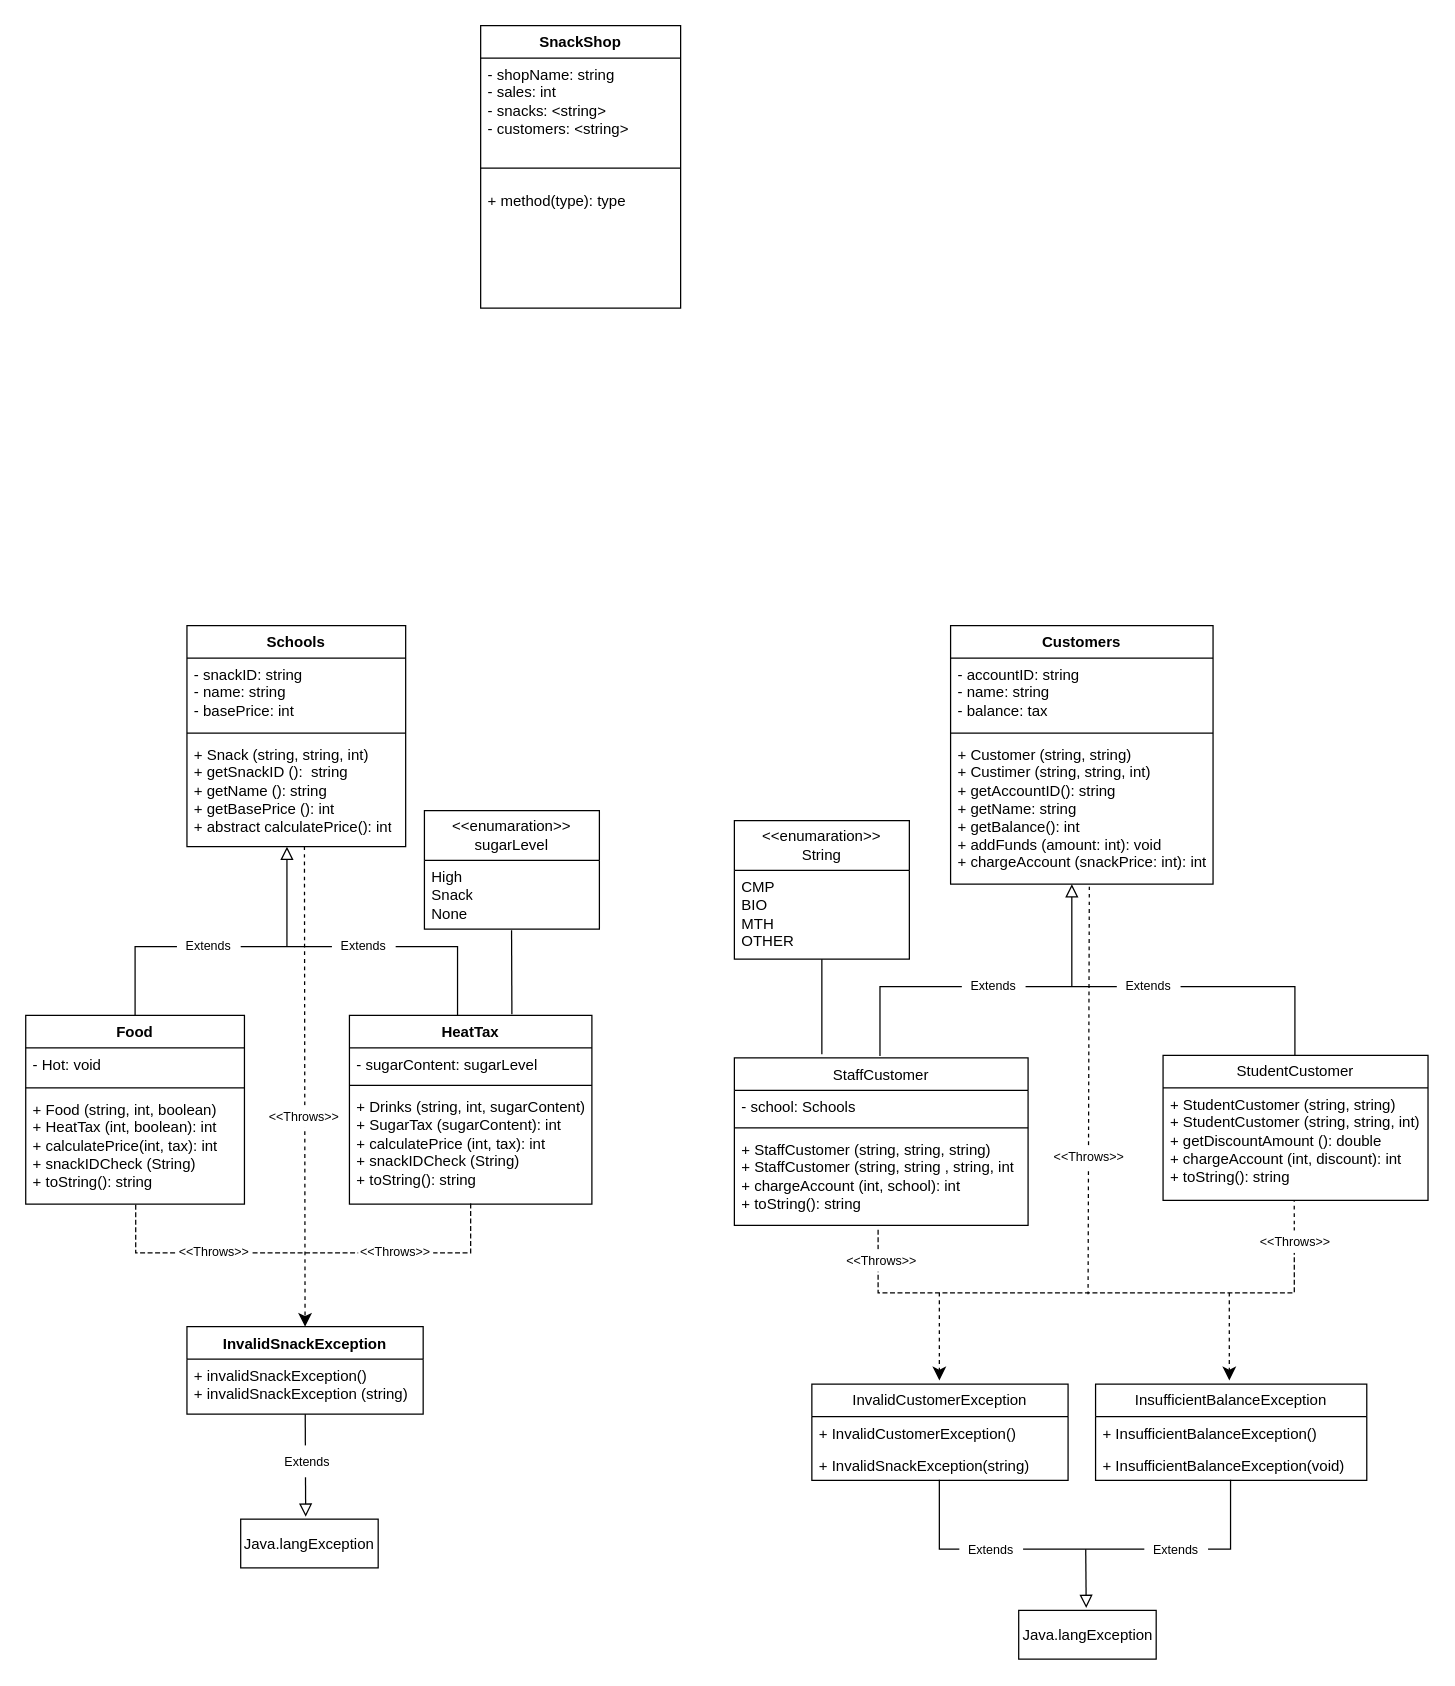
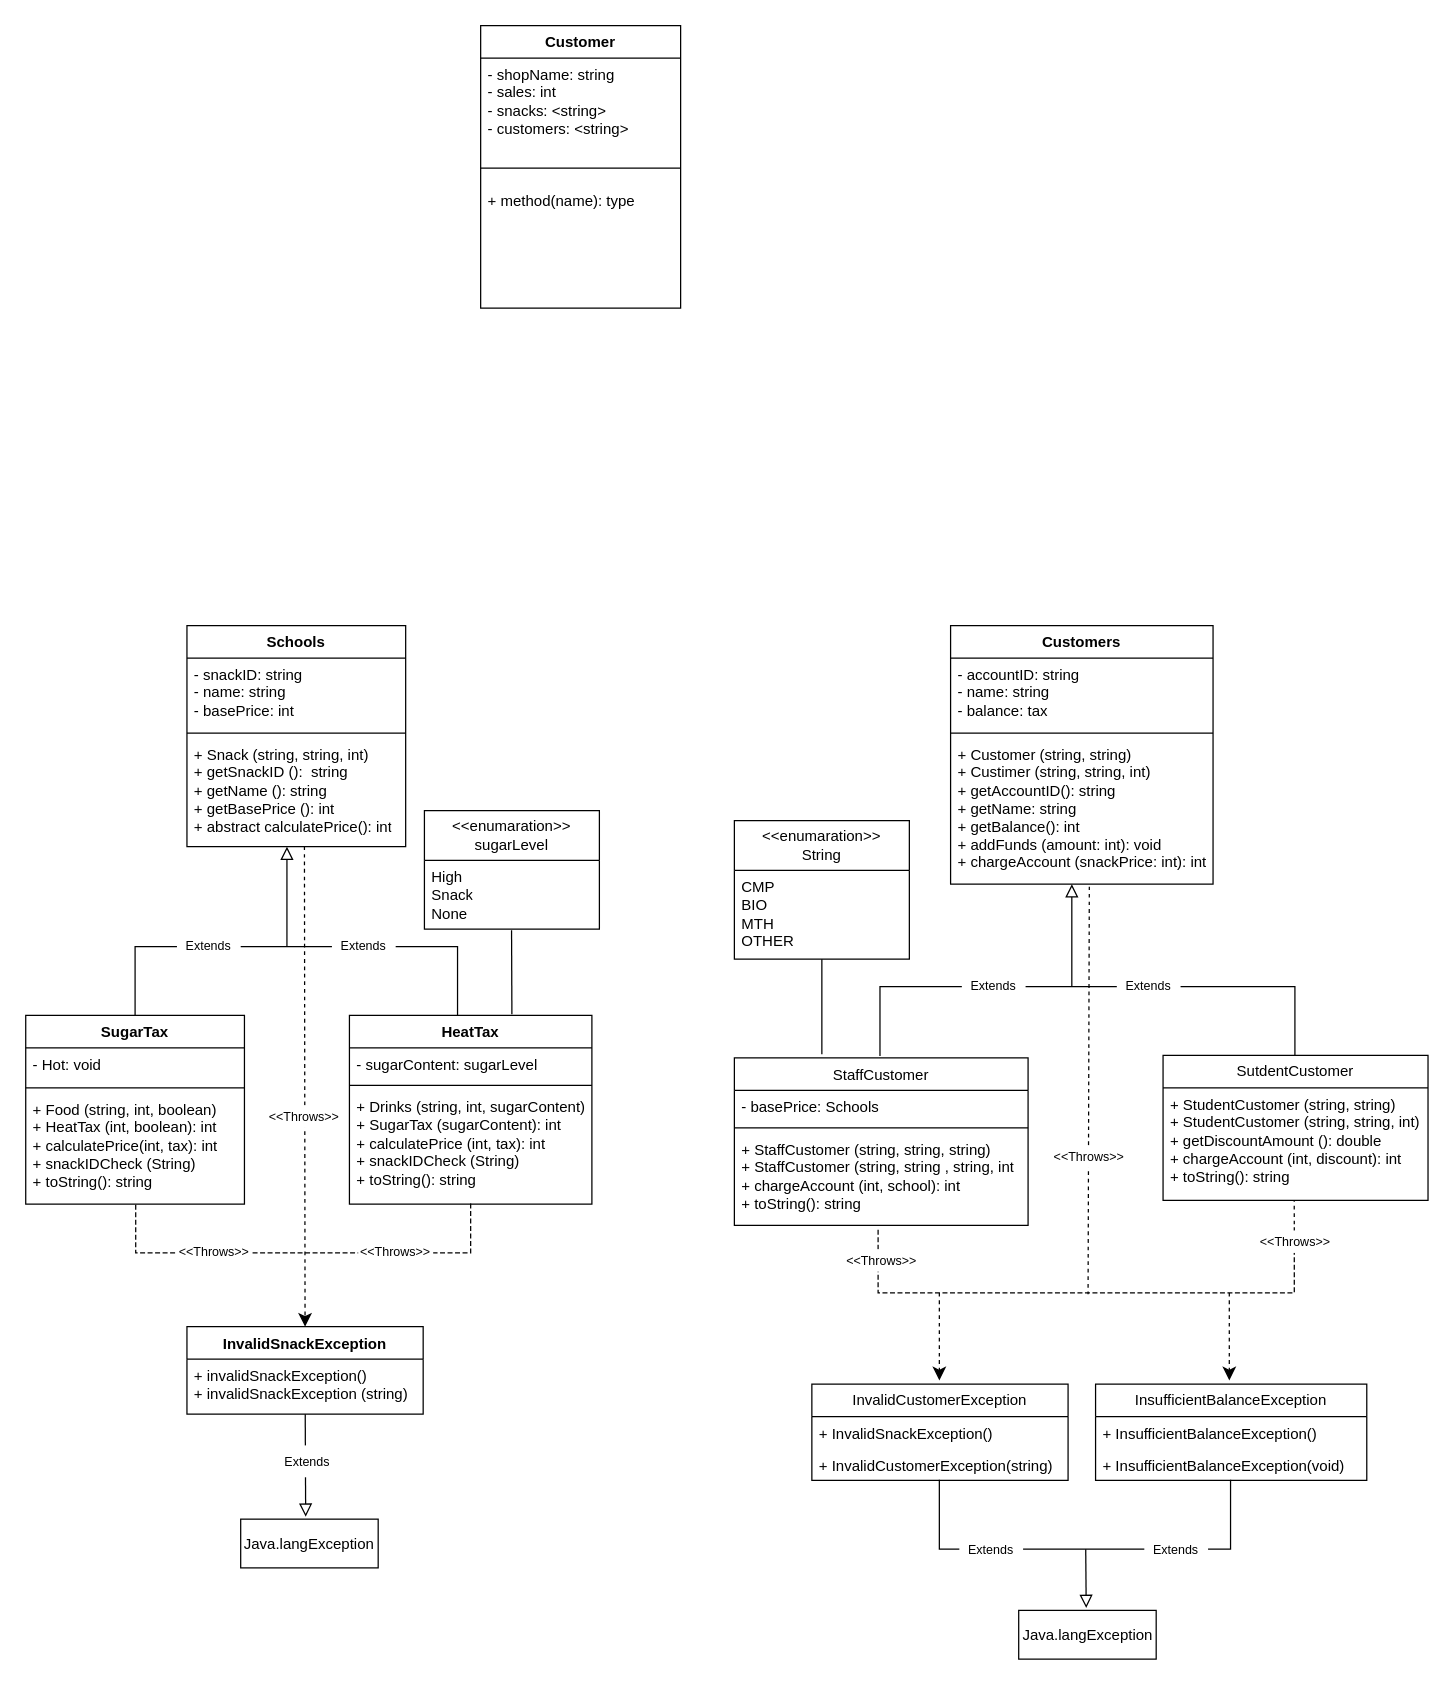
(581, 43) -> (581, 43)
(566, 202) -> (566, 202)
(135, 1033) -> (135, 1033)
(1296, 1072) -> (1296, 1072)
(804, 1108) -> (816, 1108)
(929, 1435) -> (917, 1435)
(940, 1467) -> (941, 1476)
